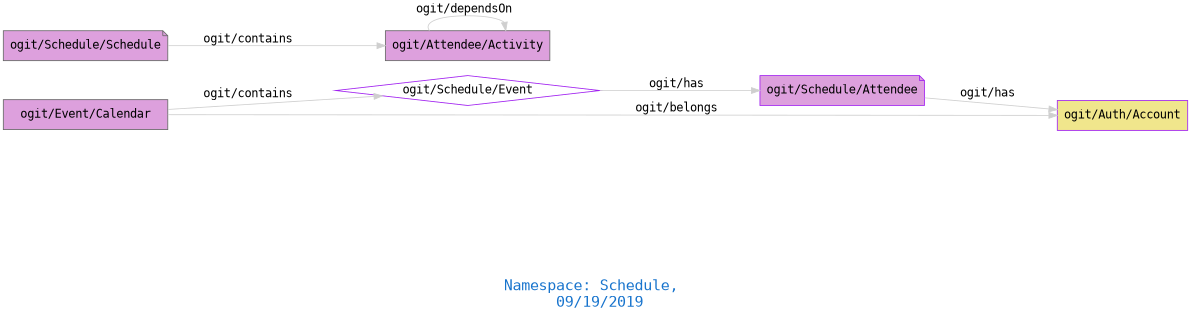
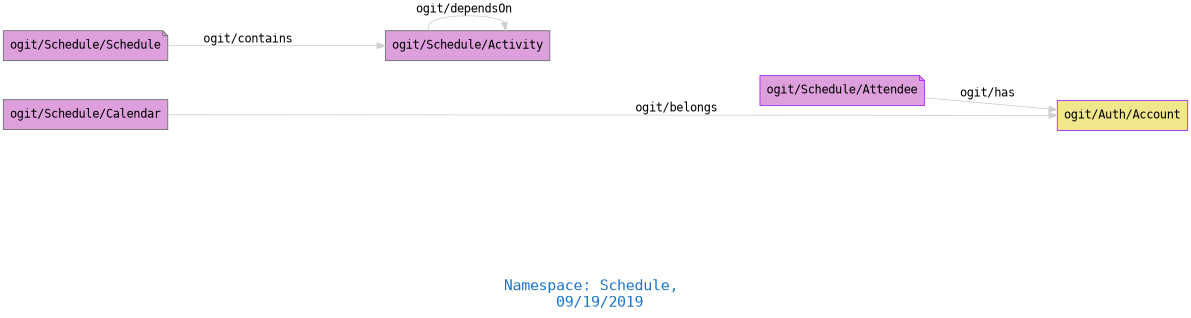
(468, 46) -> (468, 46)
(468, 91) -> none
(86, 115) -> (86, 115)
